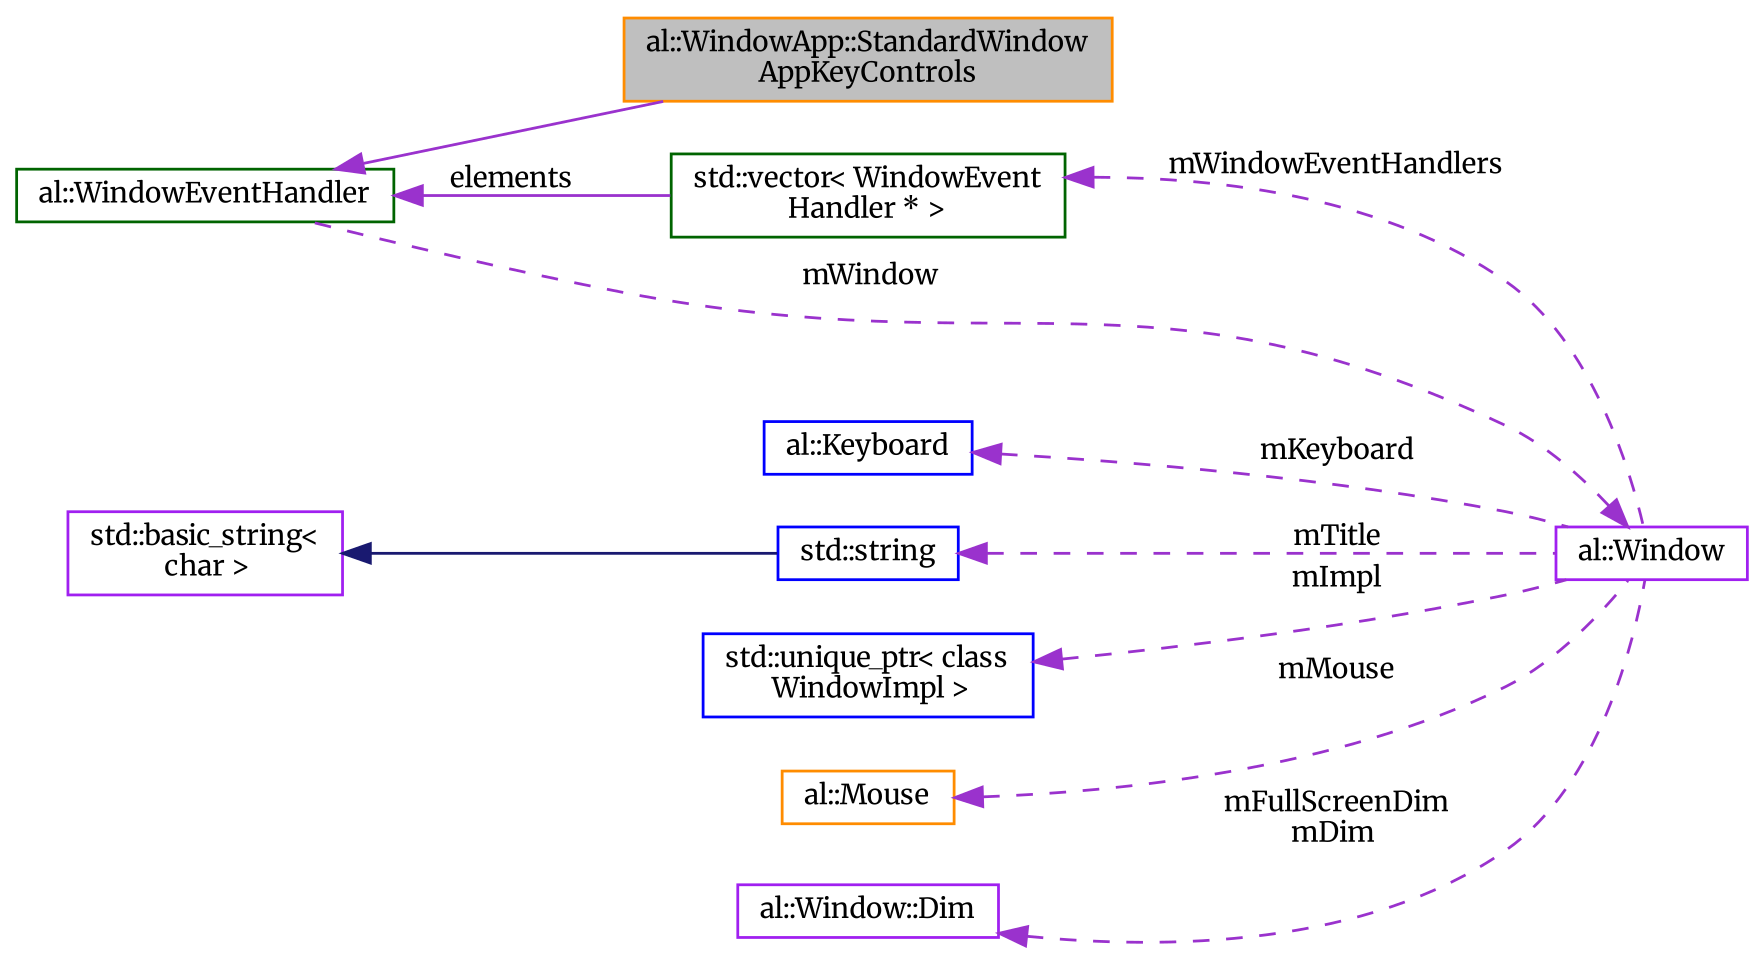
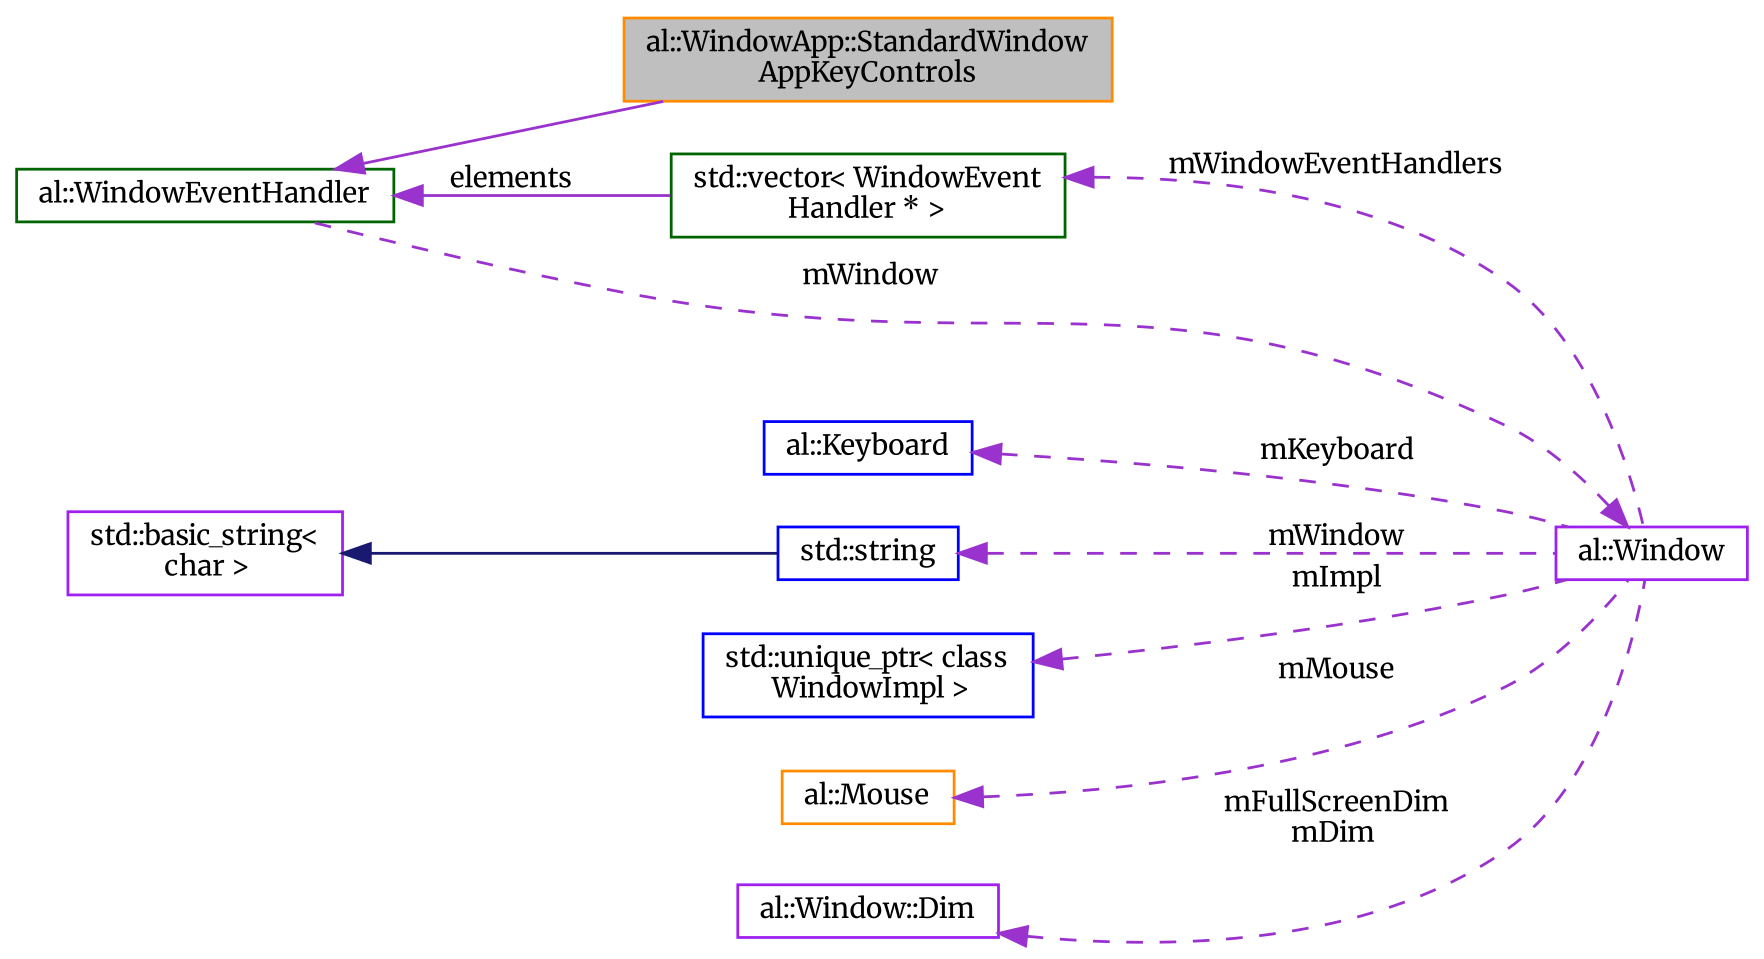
(1334, 538) -> (1334, 538)
